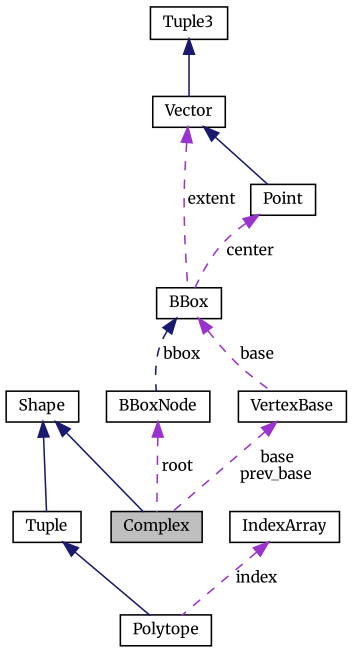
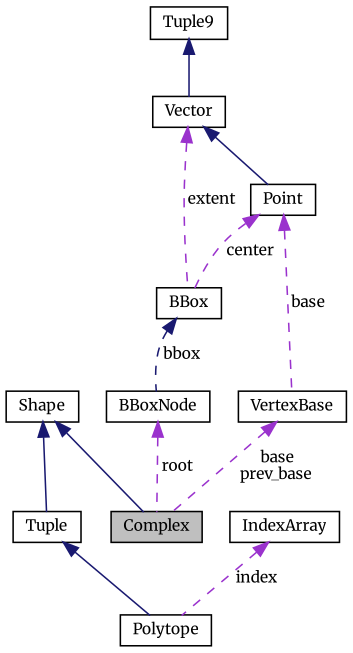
(189, 23) -> (189, 23)
(238, 364) -> (288, 311)
